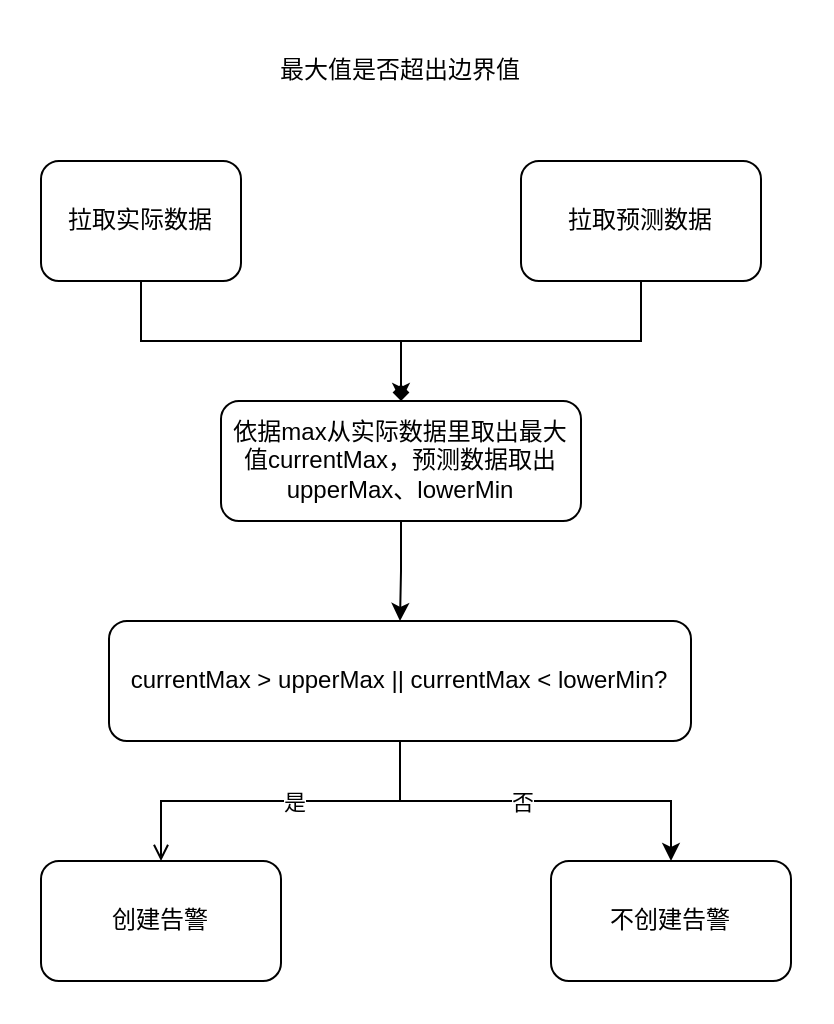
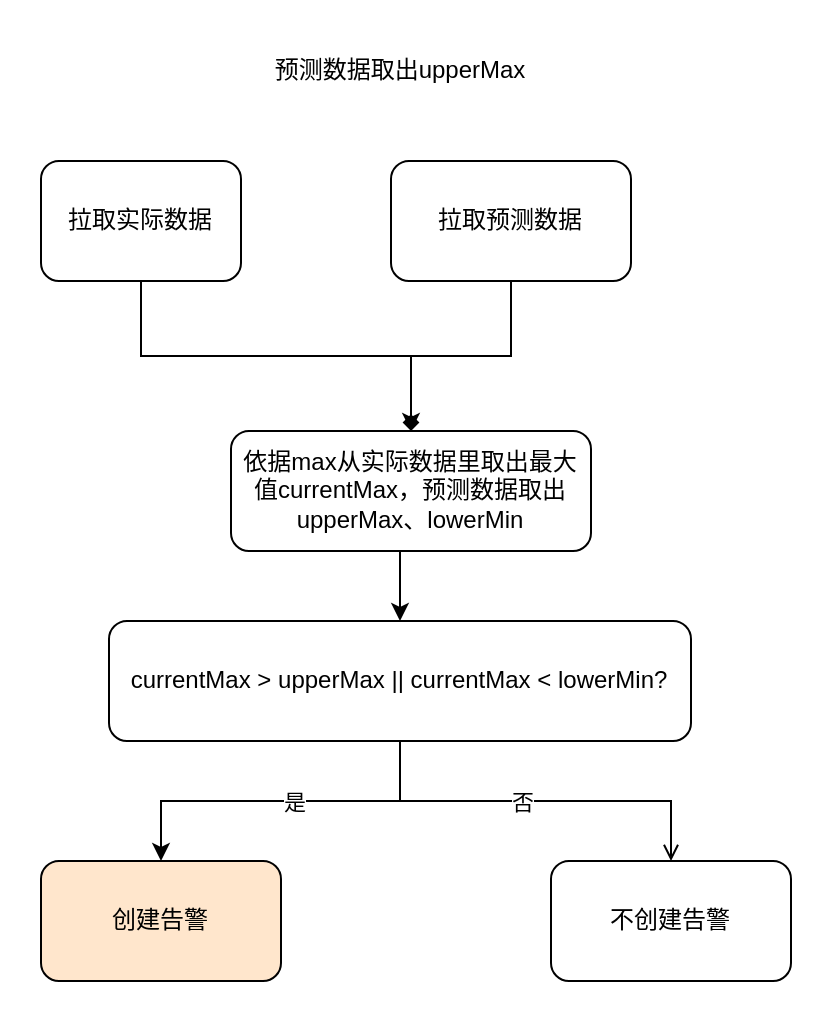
(401, 71) -> (401, 71)
(641, 221) -> (511, 221)
(401, 461) -> (411, 491)
(671, 846) -> (671, 848)
(161, 848) -> (161, 846)
(161, 921) -> (161, 921)
